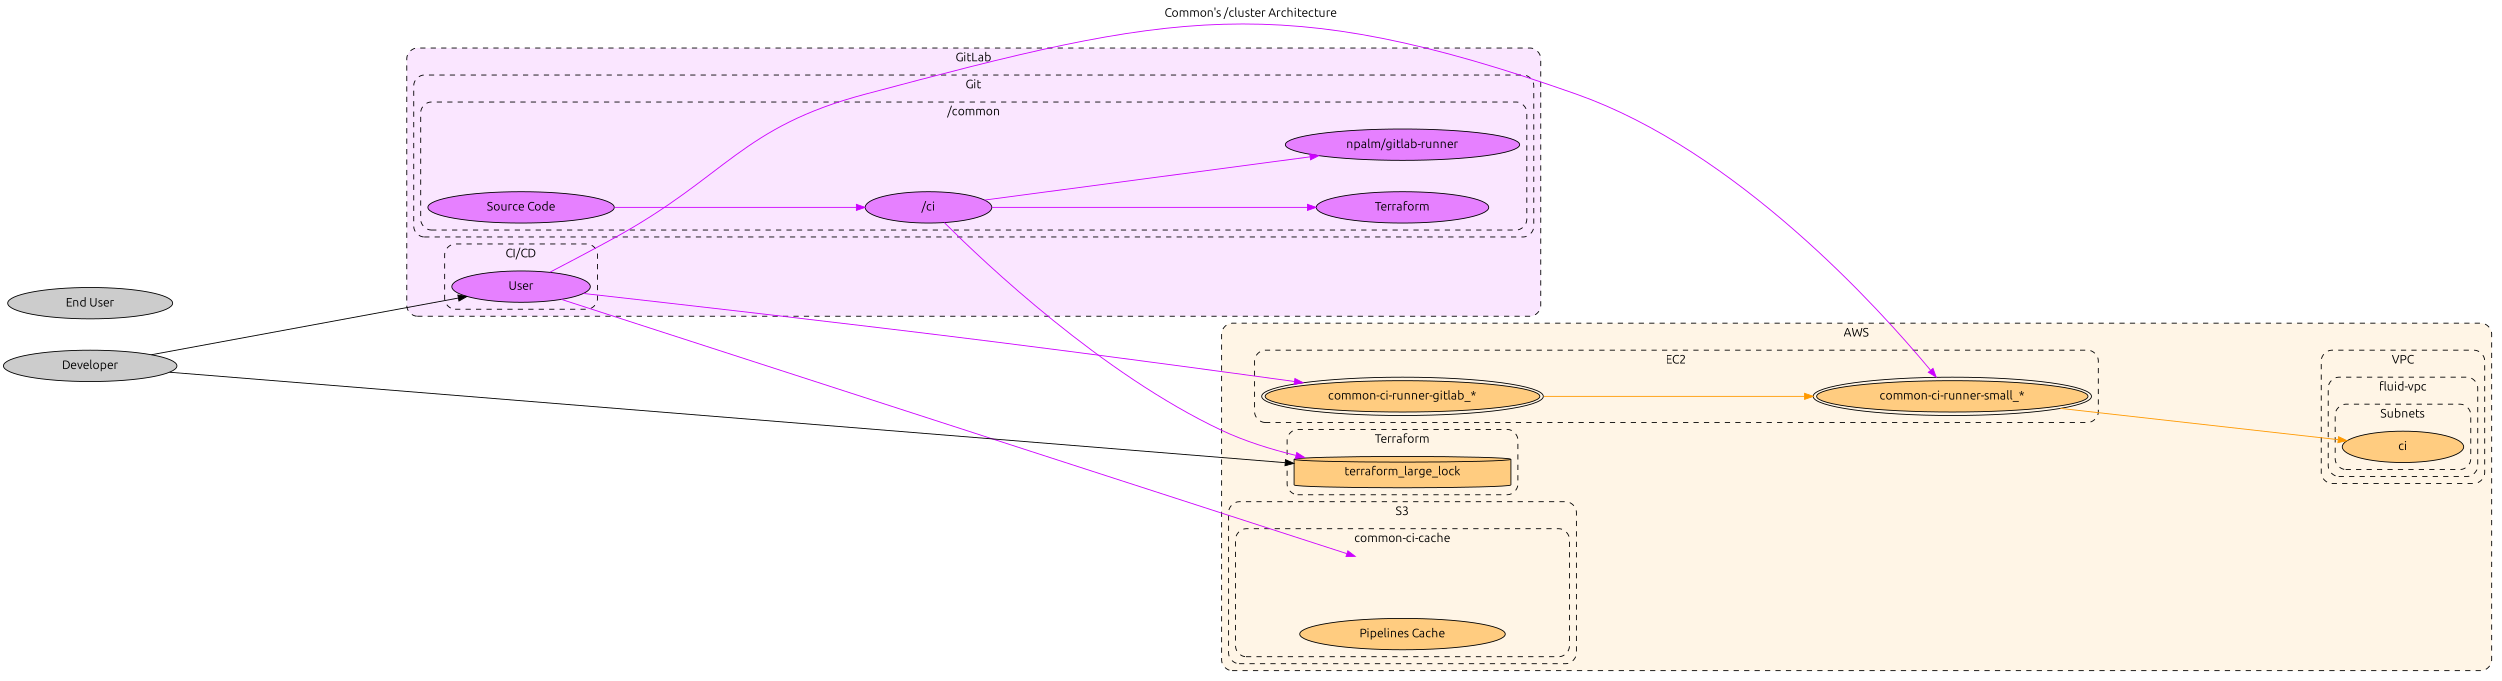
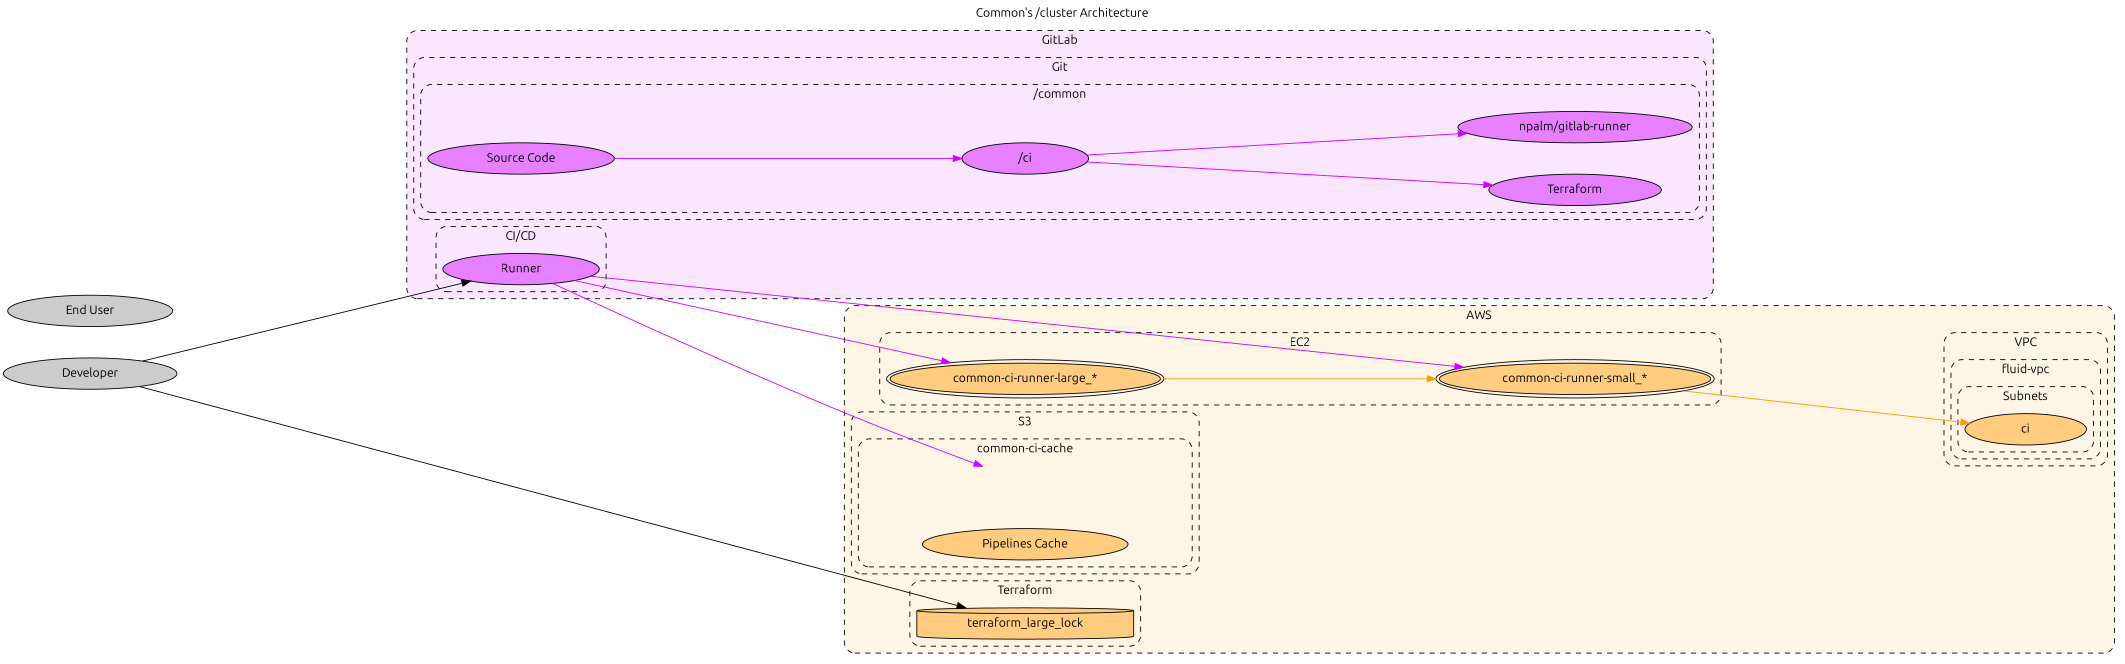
(521, 287) -> (521, 269)
(1115, 367) -> none
(1402, 396) -> (1025, 379)
